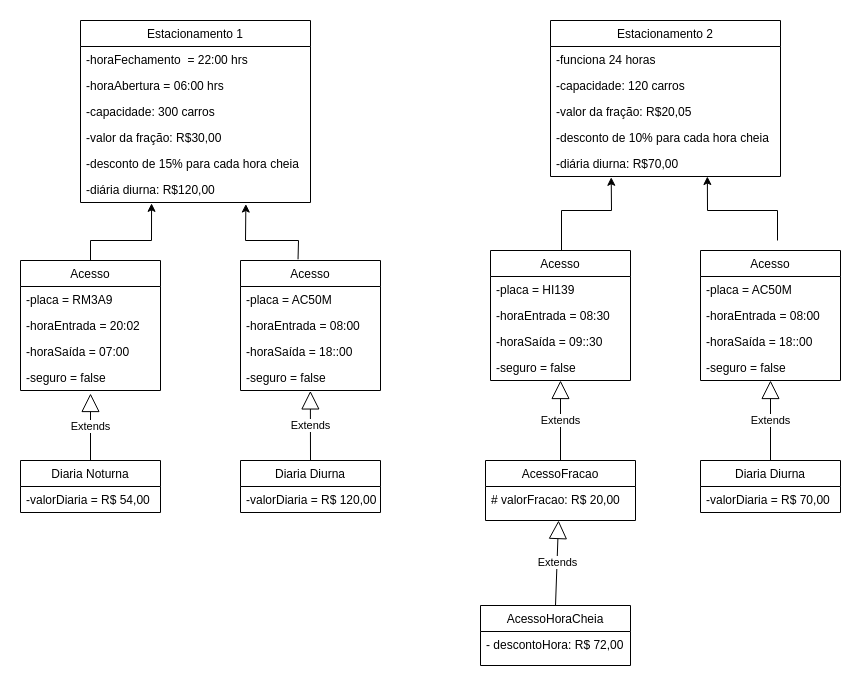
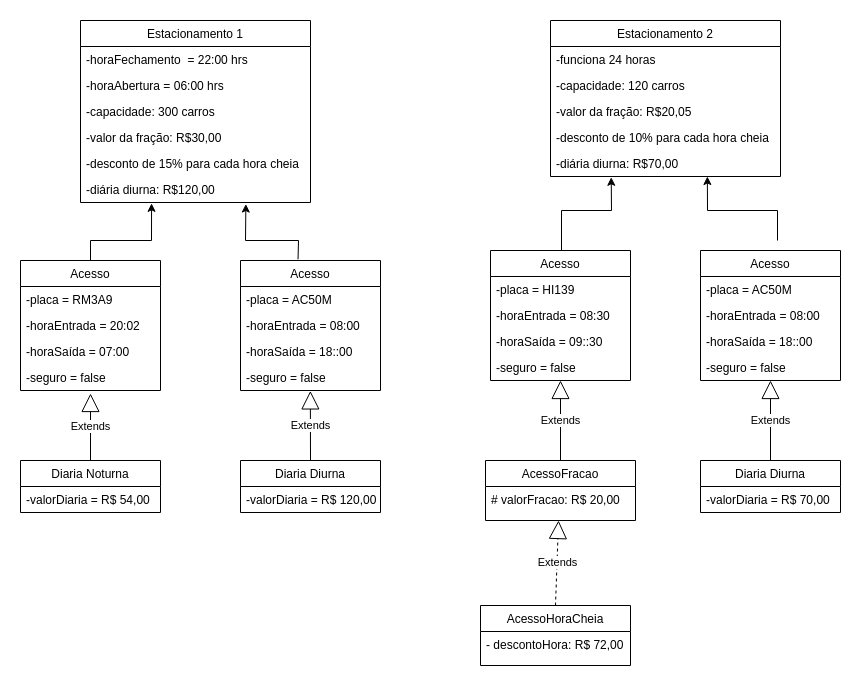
(556, 586) -> (556, 586)
